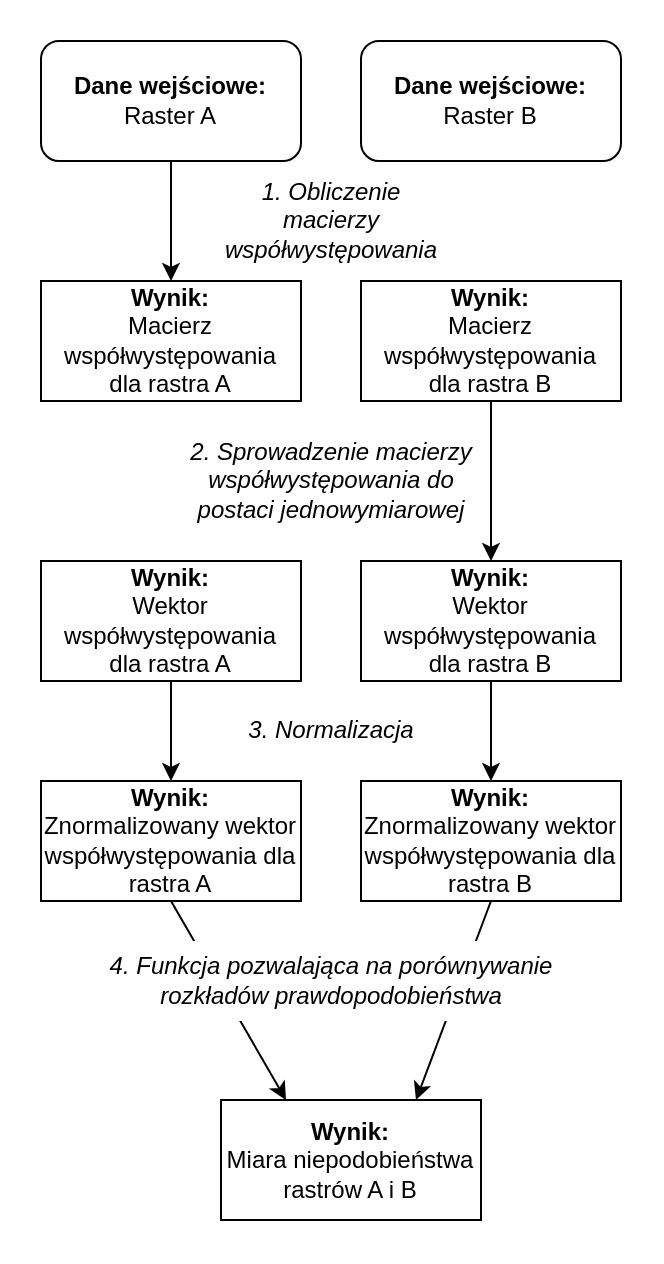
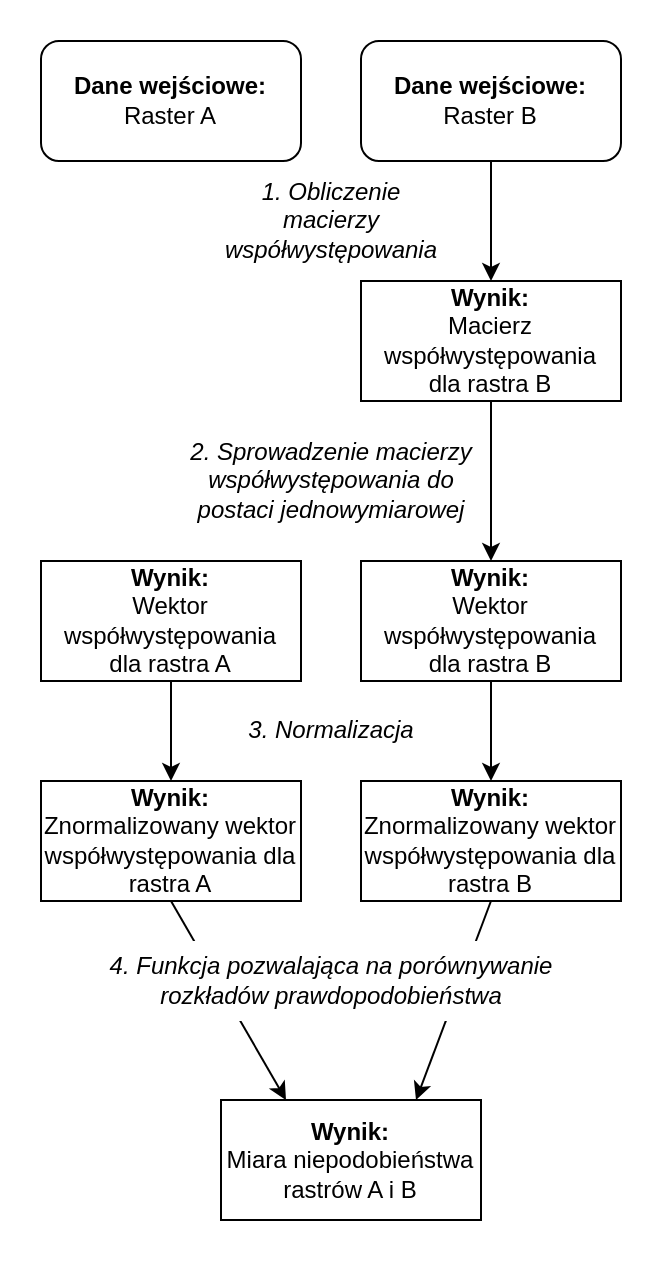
(171, 214) -> none
none -> (491, 214)
(171, 341) -> none
